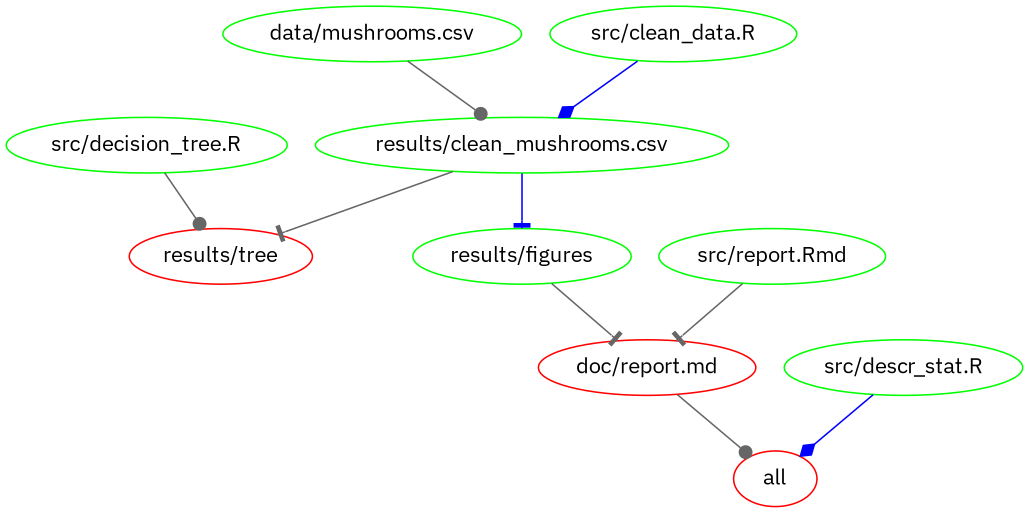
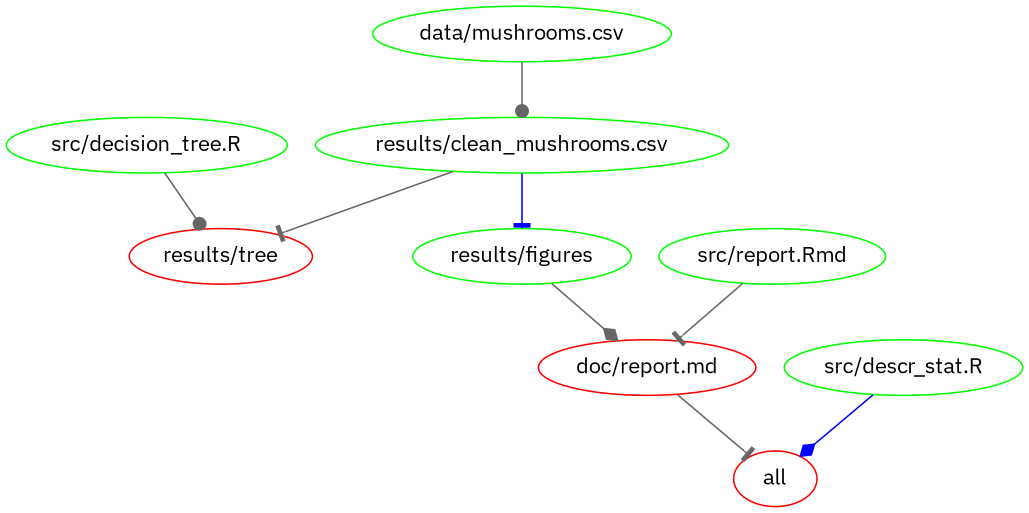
(673, 34) -> none
(582, 309) -> (577, 306)
(709, 421) -> (711, 423)
